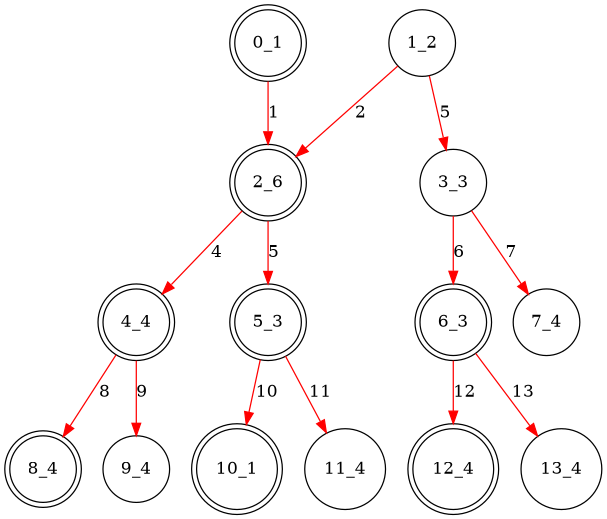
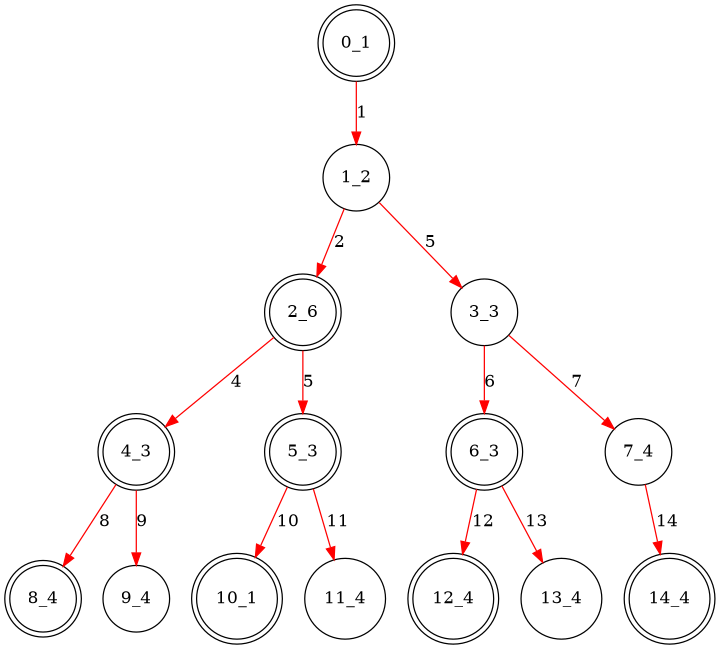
(268, 106) -> (356, 107)
(136, 322) -> (136, 452)
none -> (670, 599)
